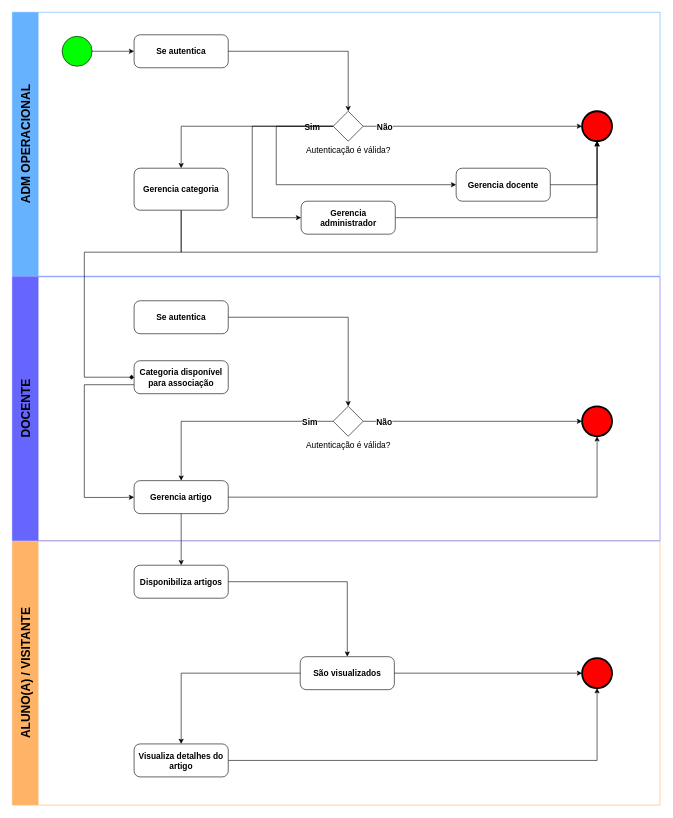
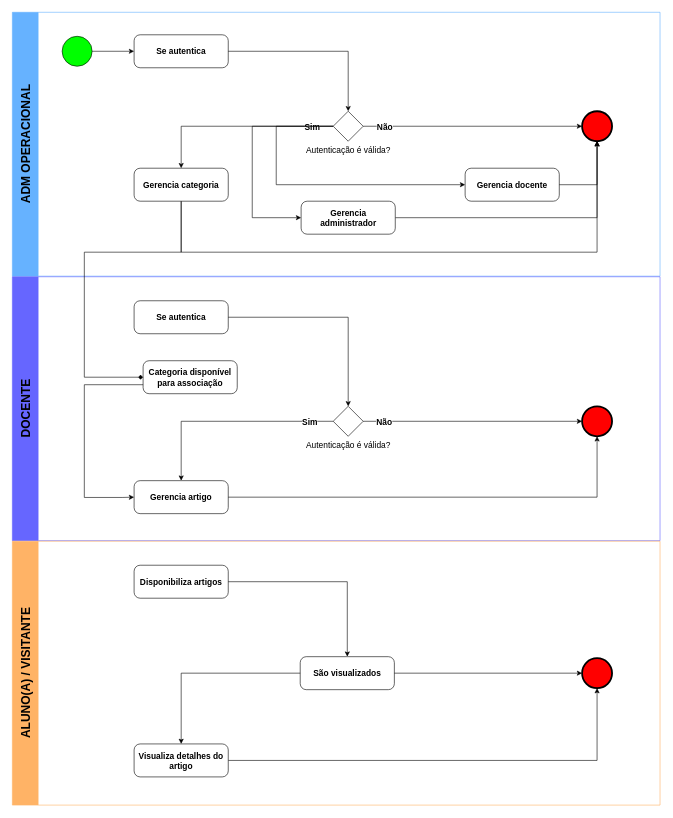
(503, 185) -> (512, 185)
(181, 189) -> (181, 185)
(181, 377) -> (190, 377)
(181, 560) -> none
